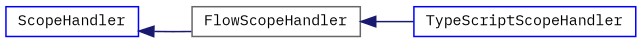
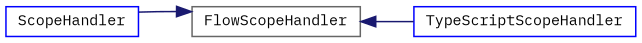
(173, 32) -> (158, 12)
